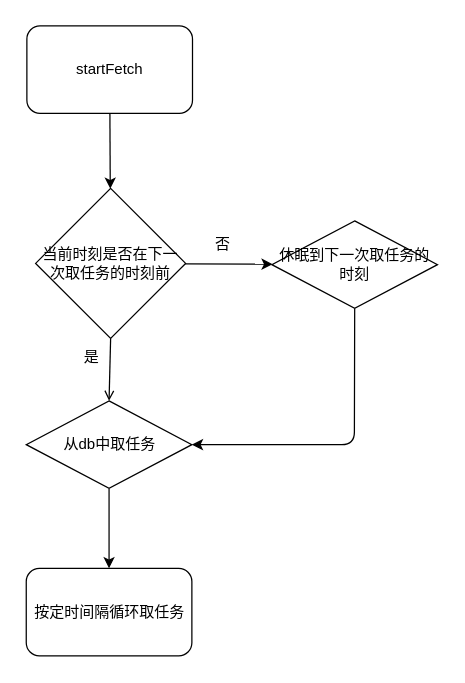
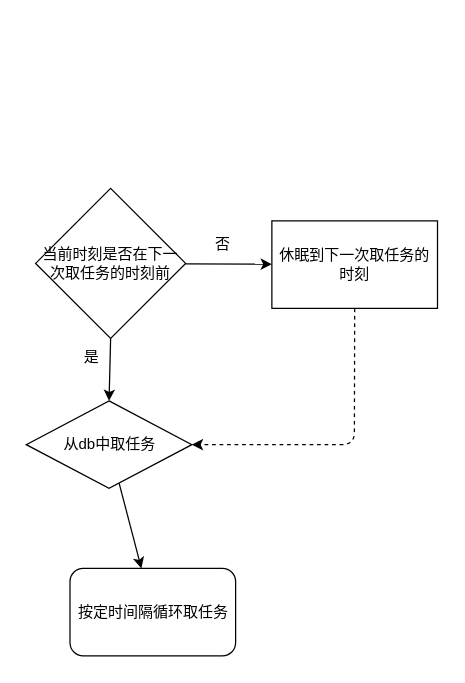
(110, 69) -> none
(110, 146) -> none
(355, 264) -> (355, 264)
(109, 393) -> (109, 391)
(340, 444) -> (340, 444)
(109, 612) -> (153, 612)
